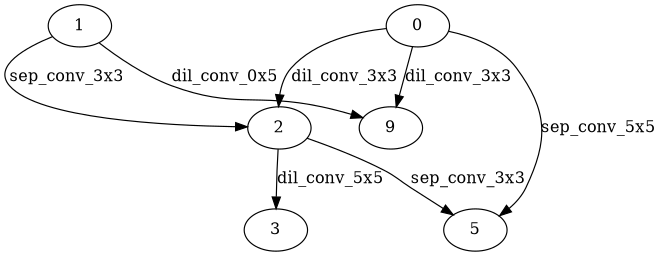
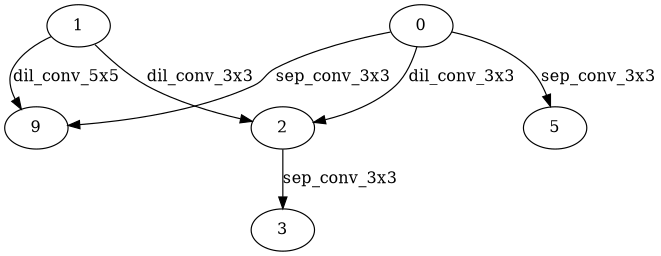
(67, 77) -> (200, 77)
(225, 77) -> (66, 77)
(458, 77) -> (333, 77)
(599, 128) -> (599, 77)
(378, 167) -> none
(330, 179) -> (340, 179)
